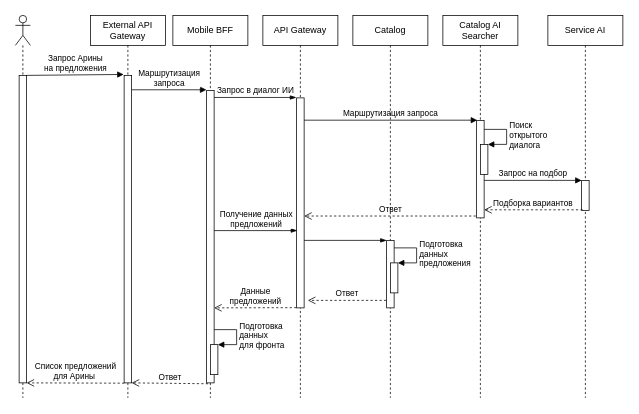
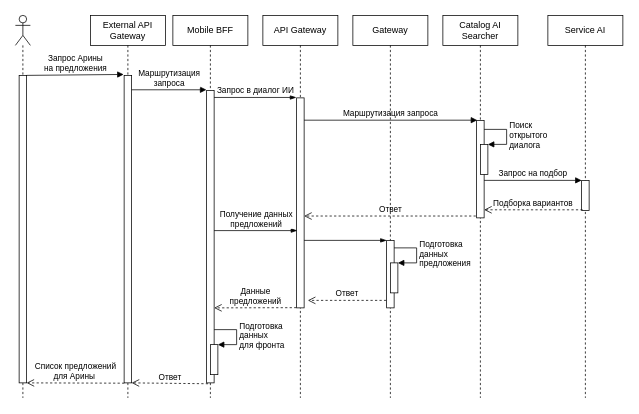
(390, 30) -> (390, 30)
